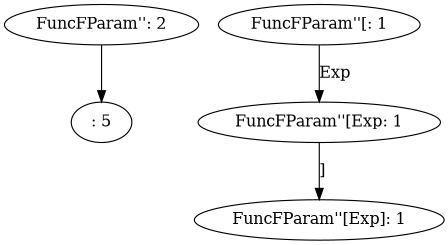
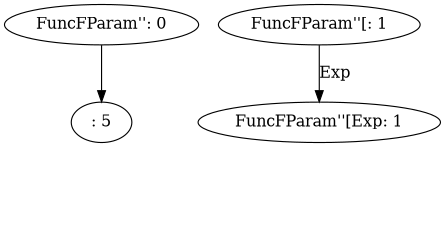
(102, 25) -> (102, 25)
(319, 220) -> none
